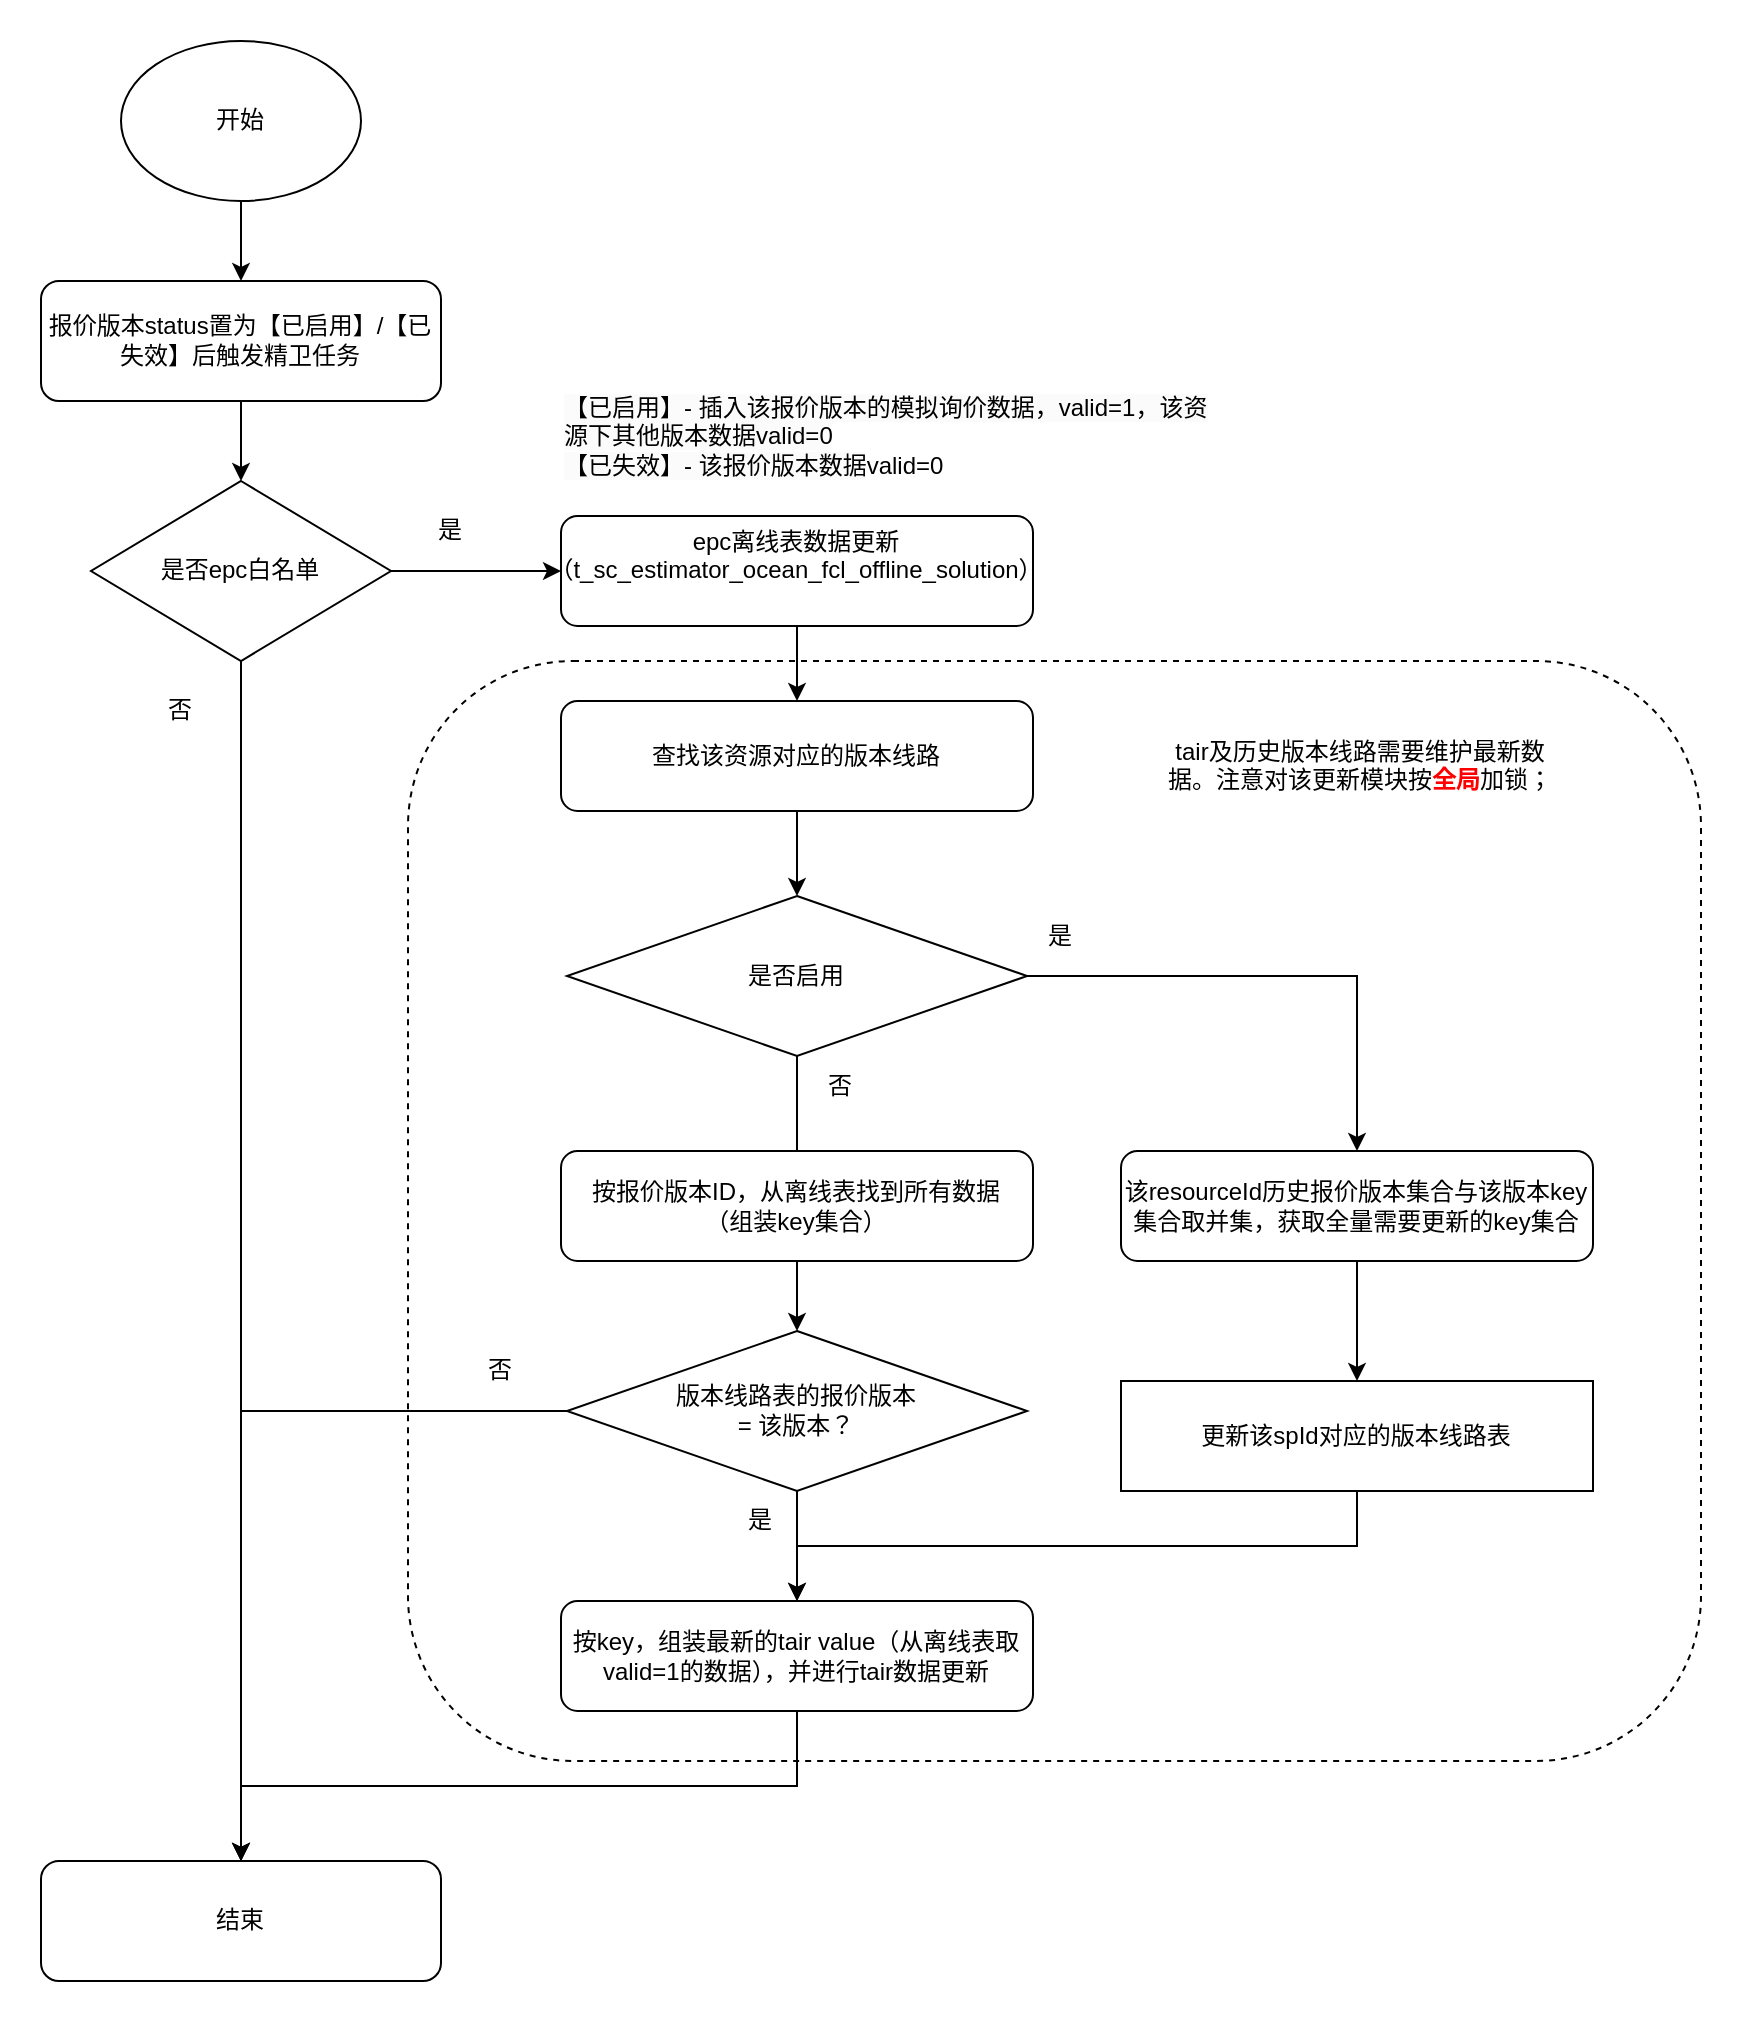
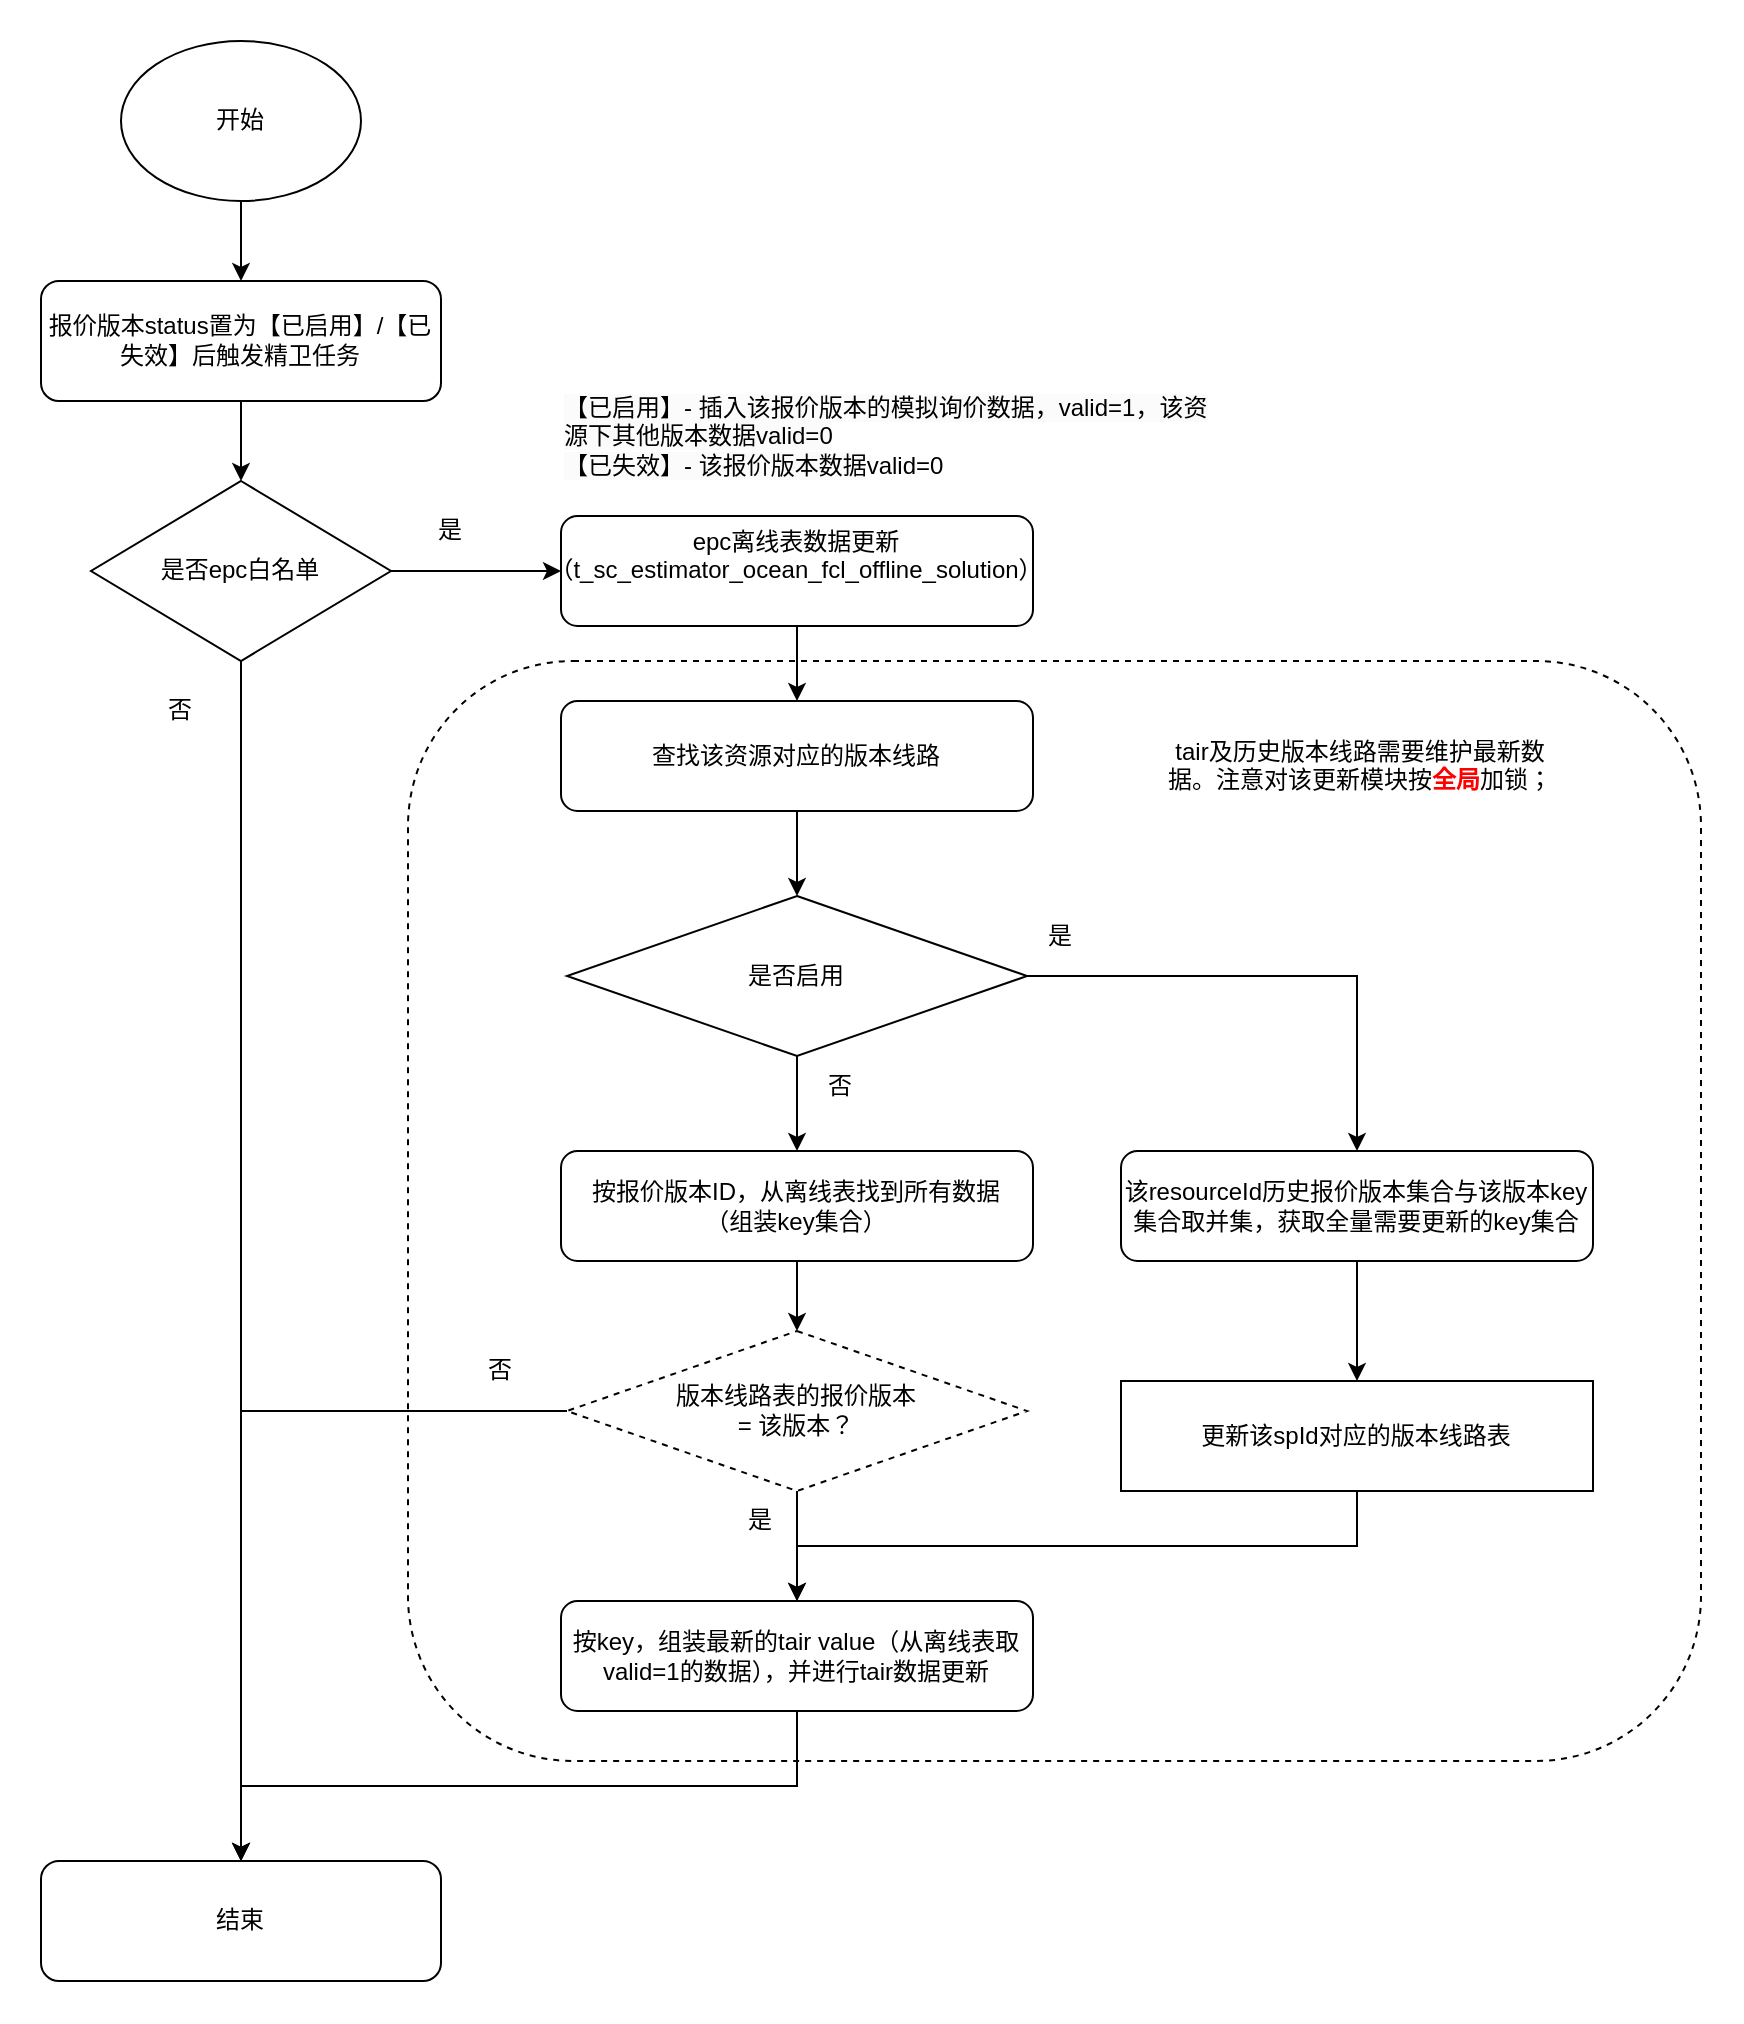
(797, 1141) -> (797, 1136)
(797, 1411) -> (797, 1411)
